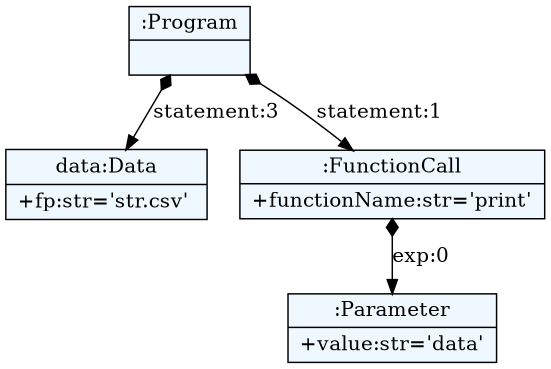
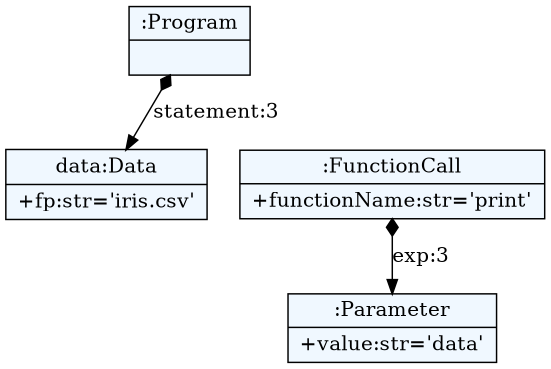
(302, 112) -> none
(104, 201) -> (106, 201)
(421, 257) -> (421, 257)
